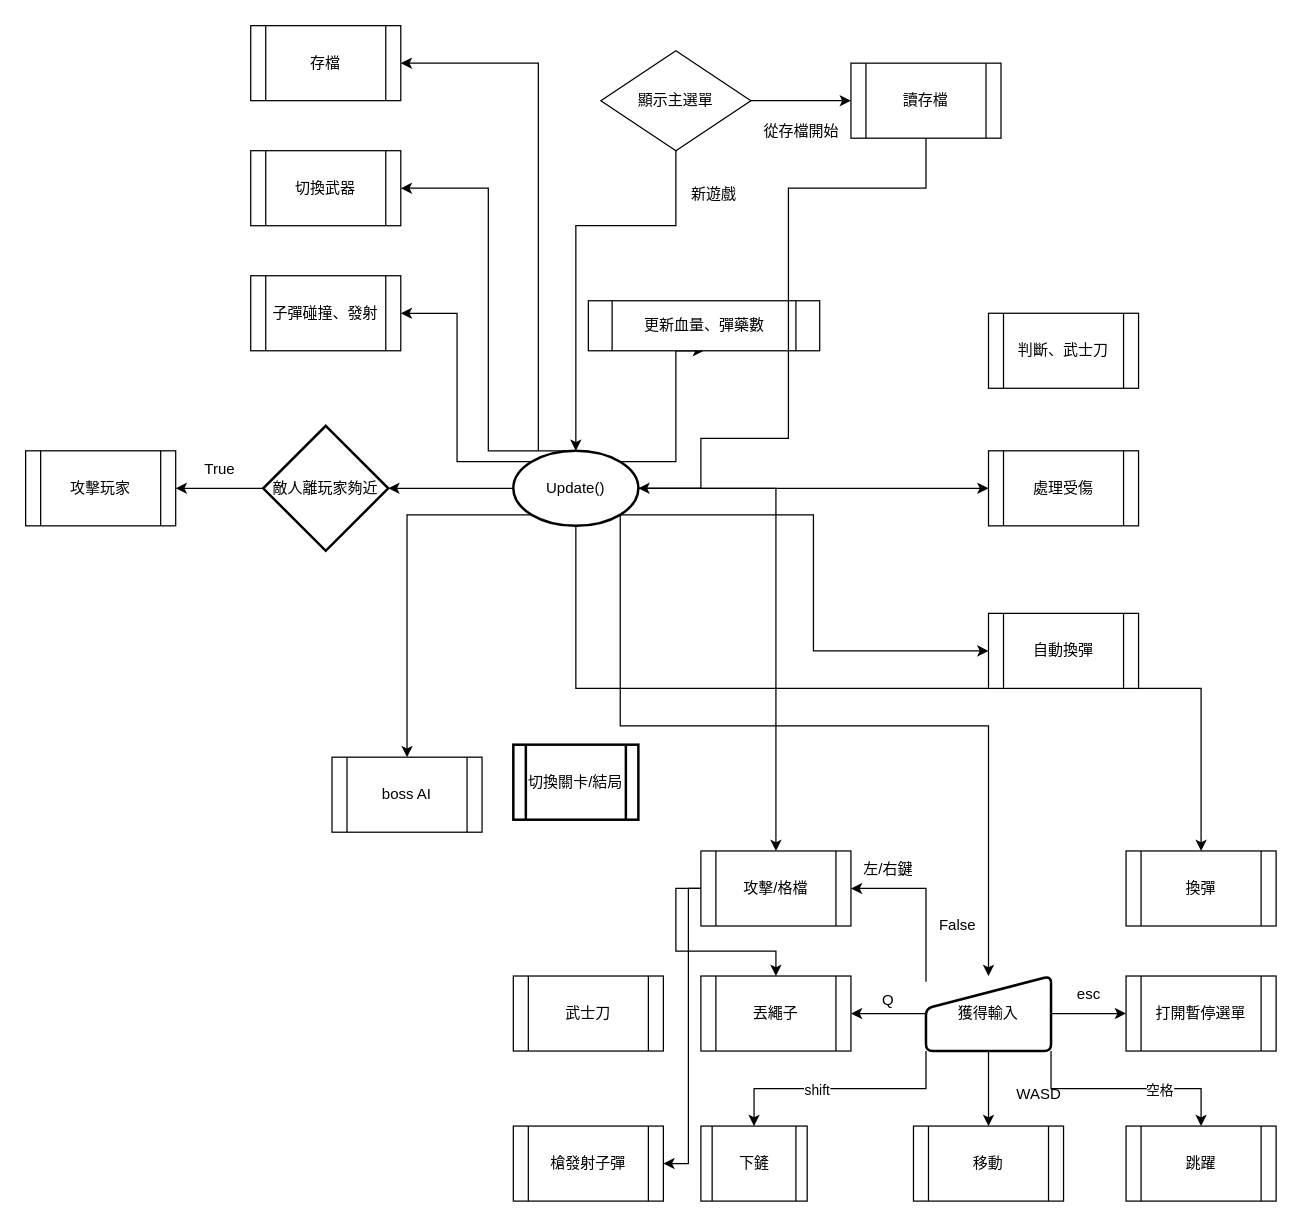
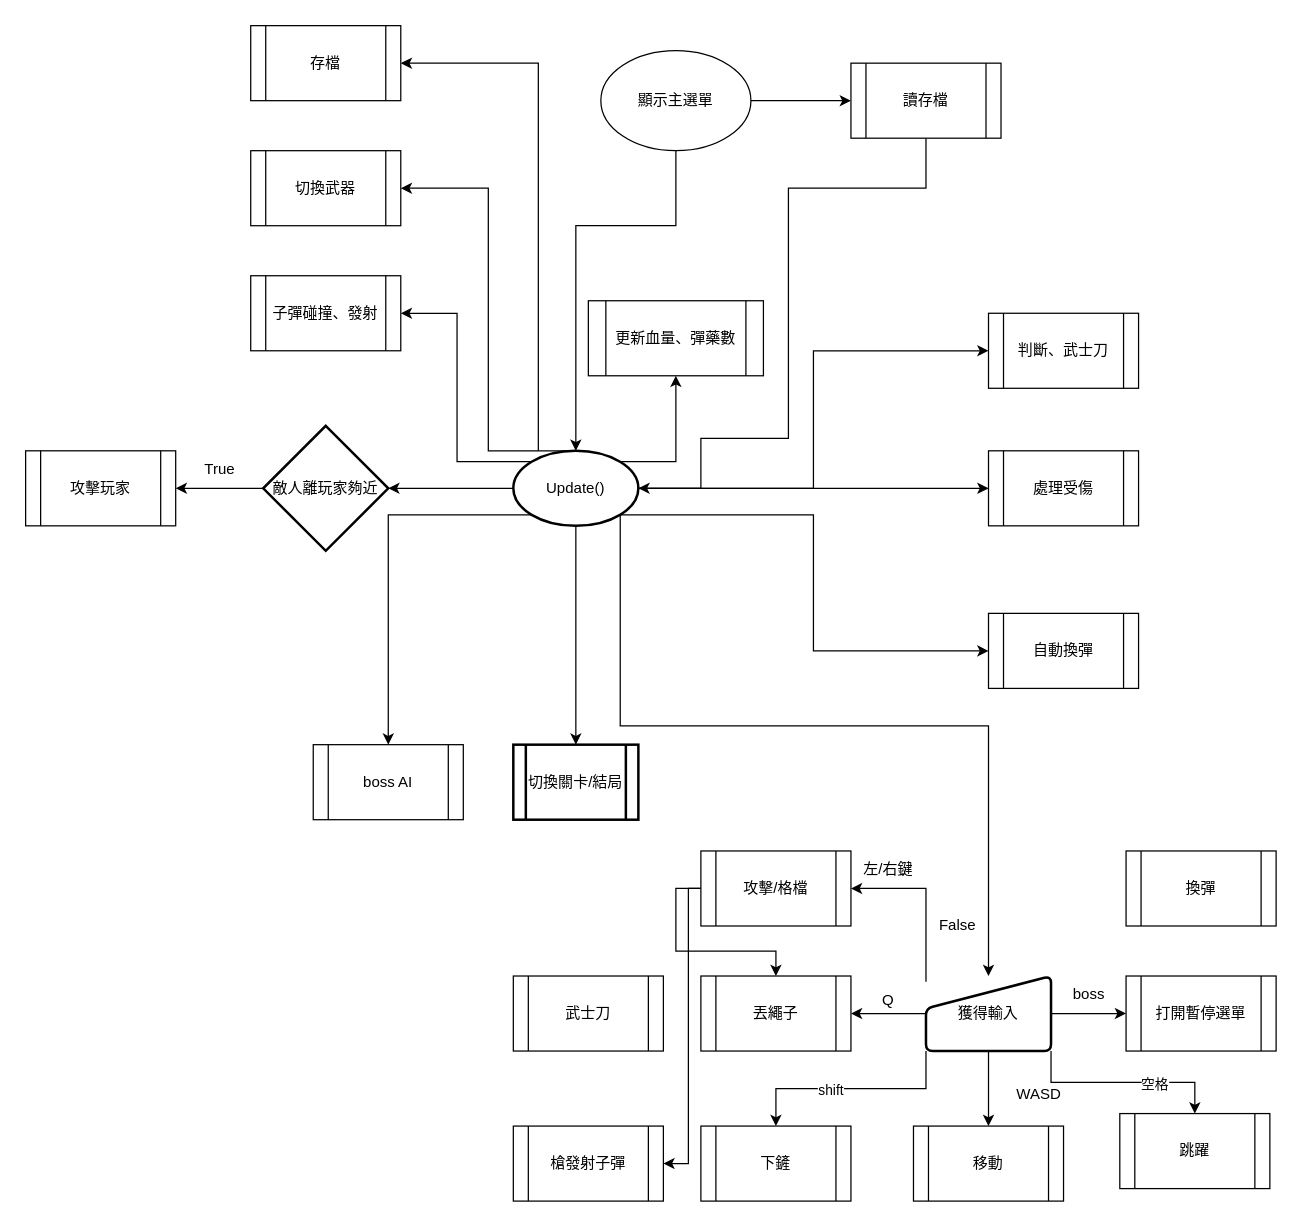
(676, 101) -> (676, 101)
(801, 132) -> none
(713, 194) -> none
(704, 326) -> (676, 338)
(776, 666) -> (829, 351)
(781, 688) -> (576, 711)
(407, 794) -> (388, 782)
(1089, 994) -> (1089, 994)
(754, 1163) -> (776, 1163)
(1201, 1163) -> (1194, 1151)
